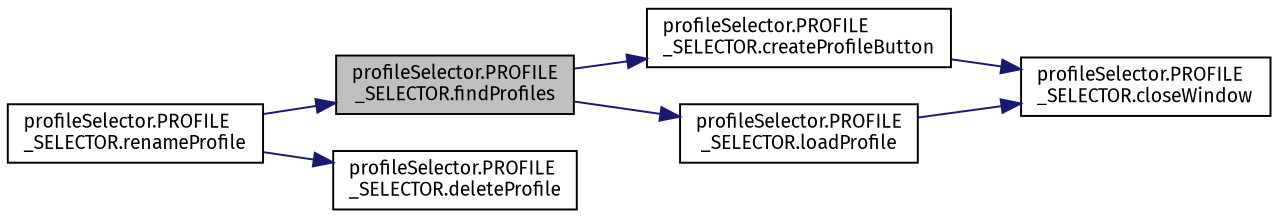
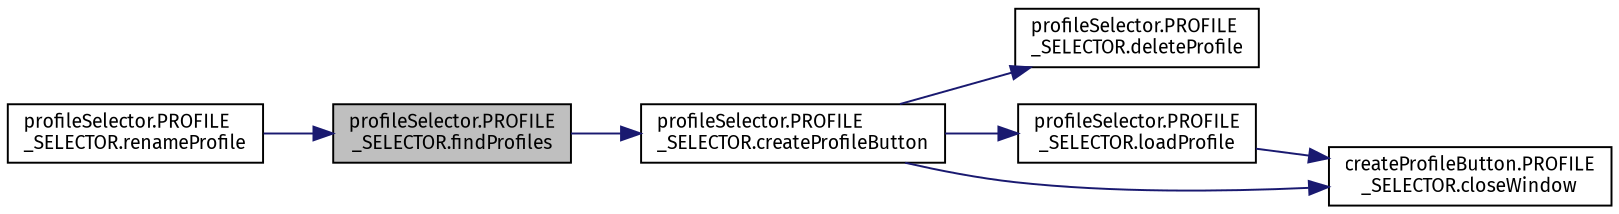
(1146, 87) -> (1470, 176)
(617, 108) -> (972, 133)
(289, 156) -> (956, 88)
